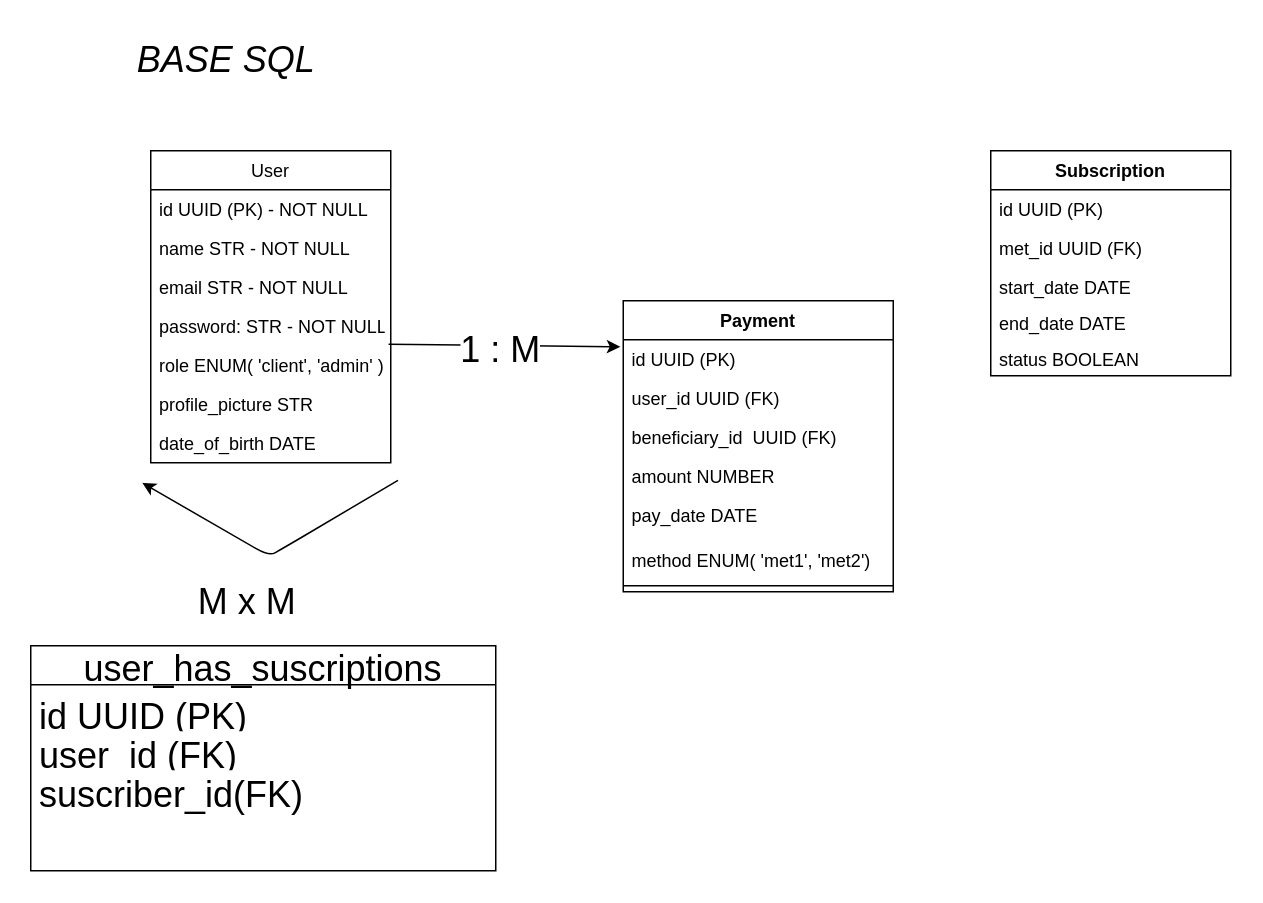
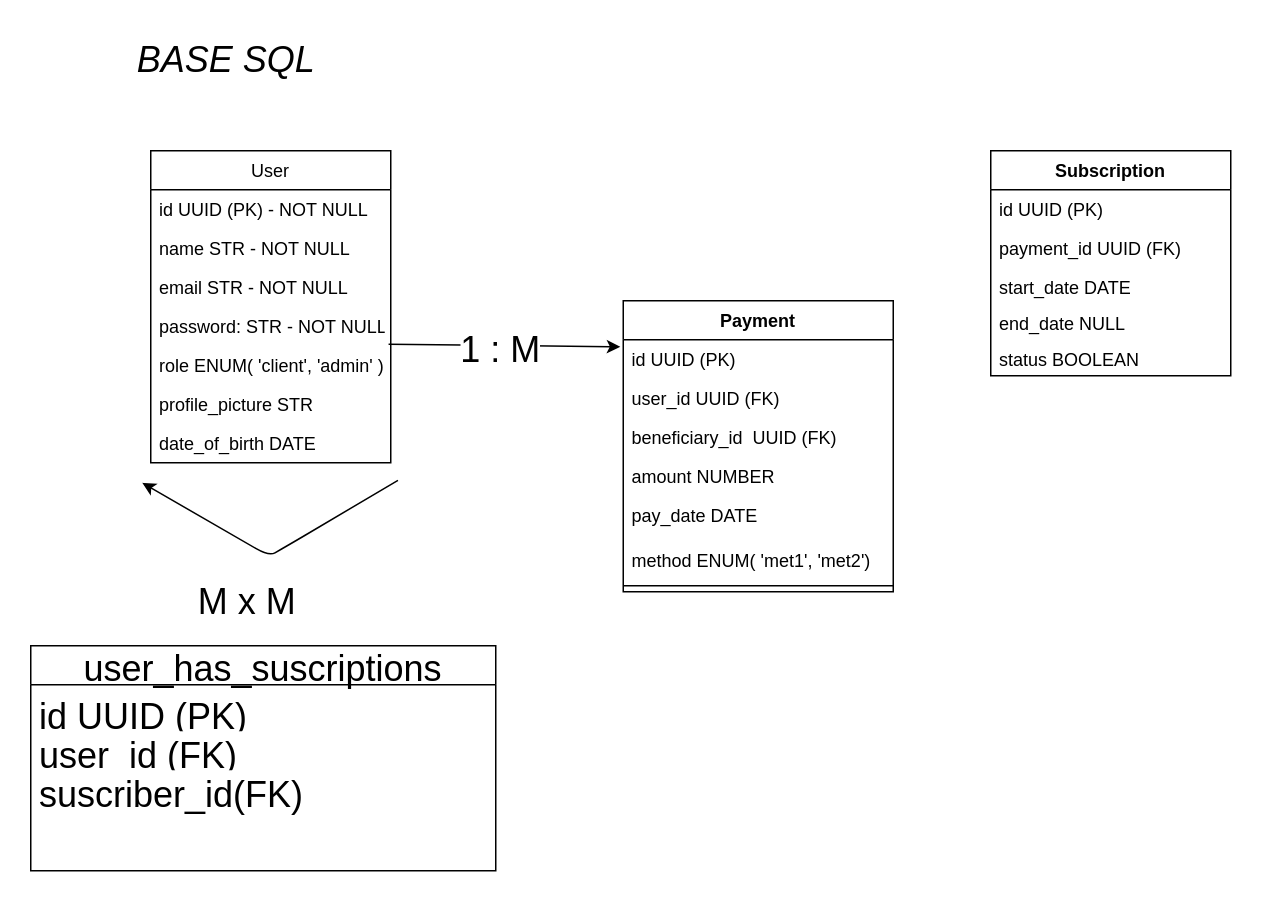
(1073, 249) -> (1093, 249)
(1062, 324) -> (1062, 324)
